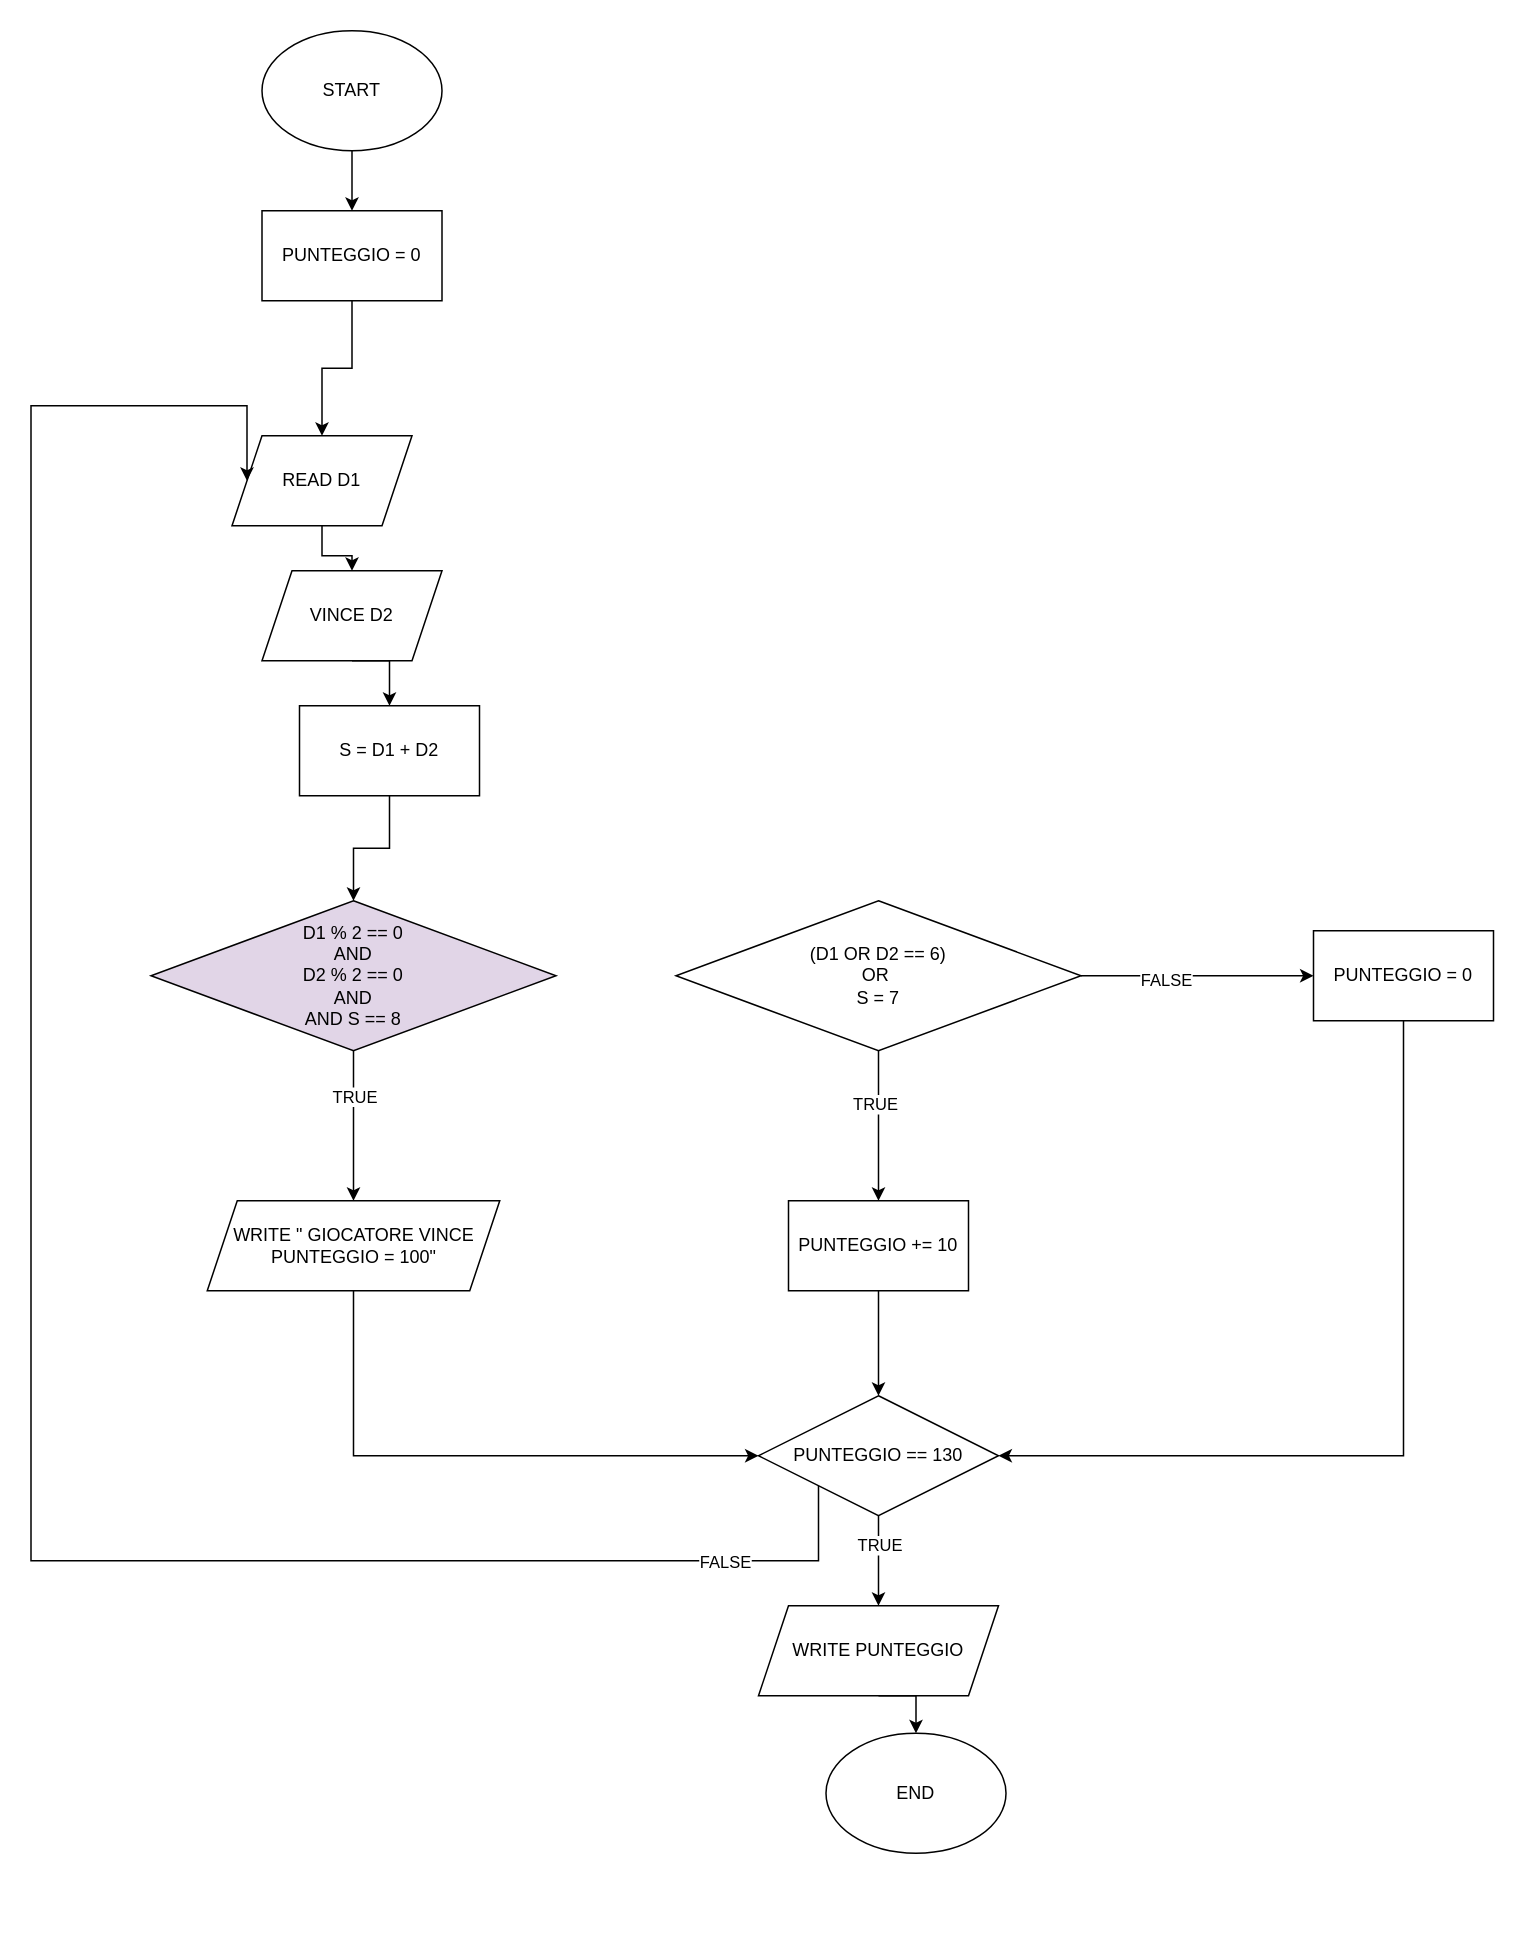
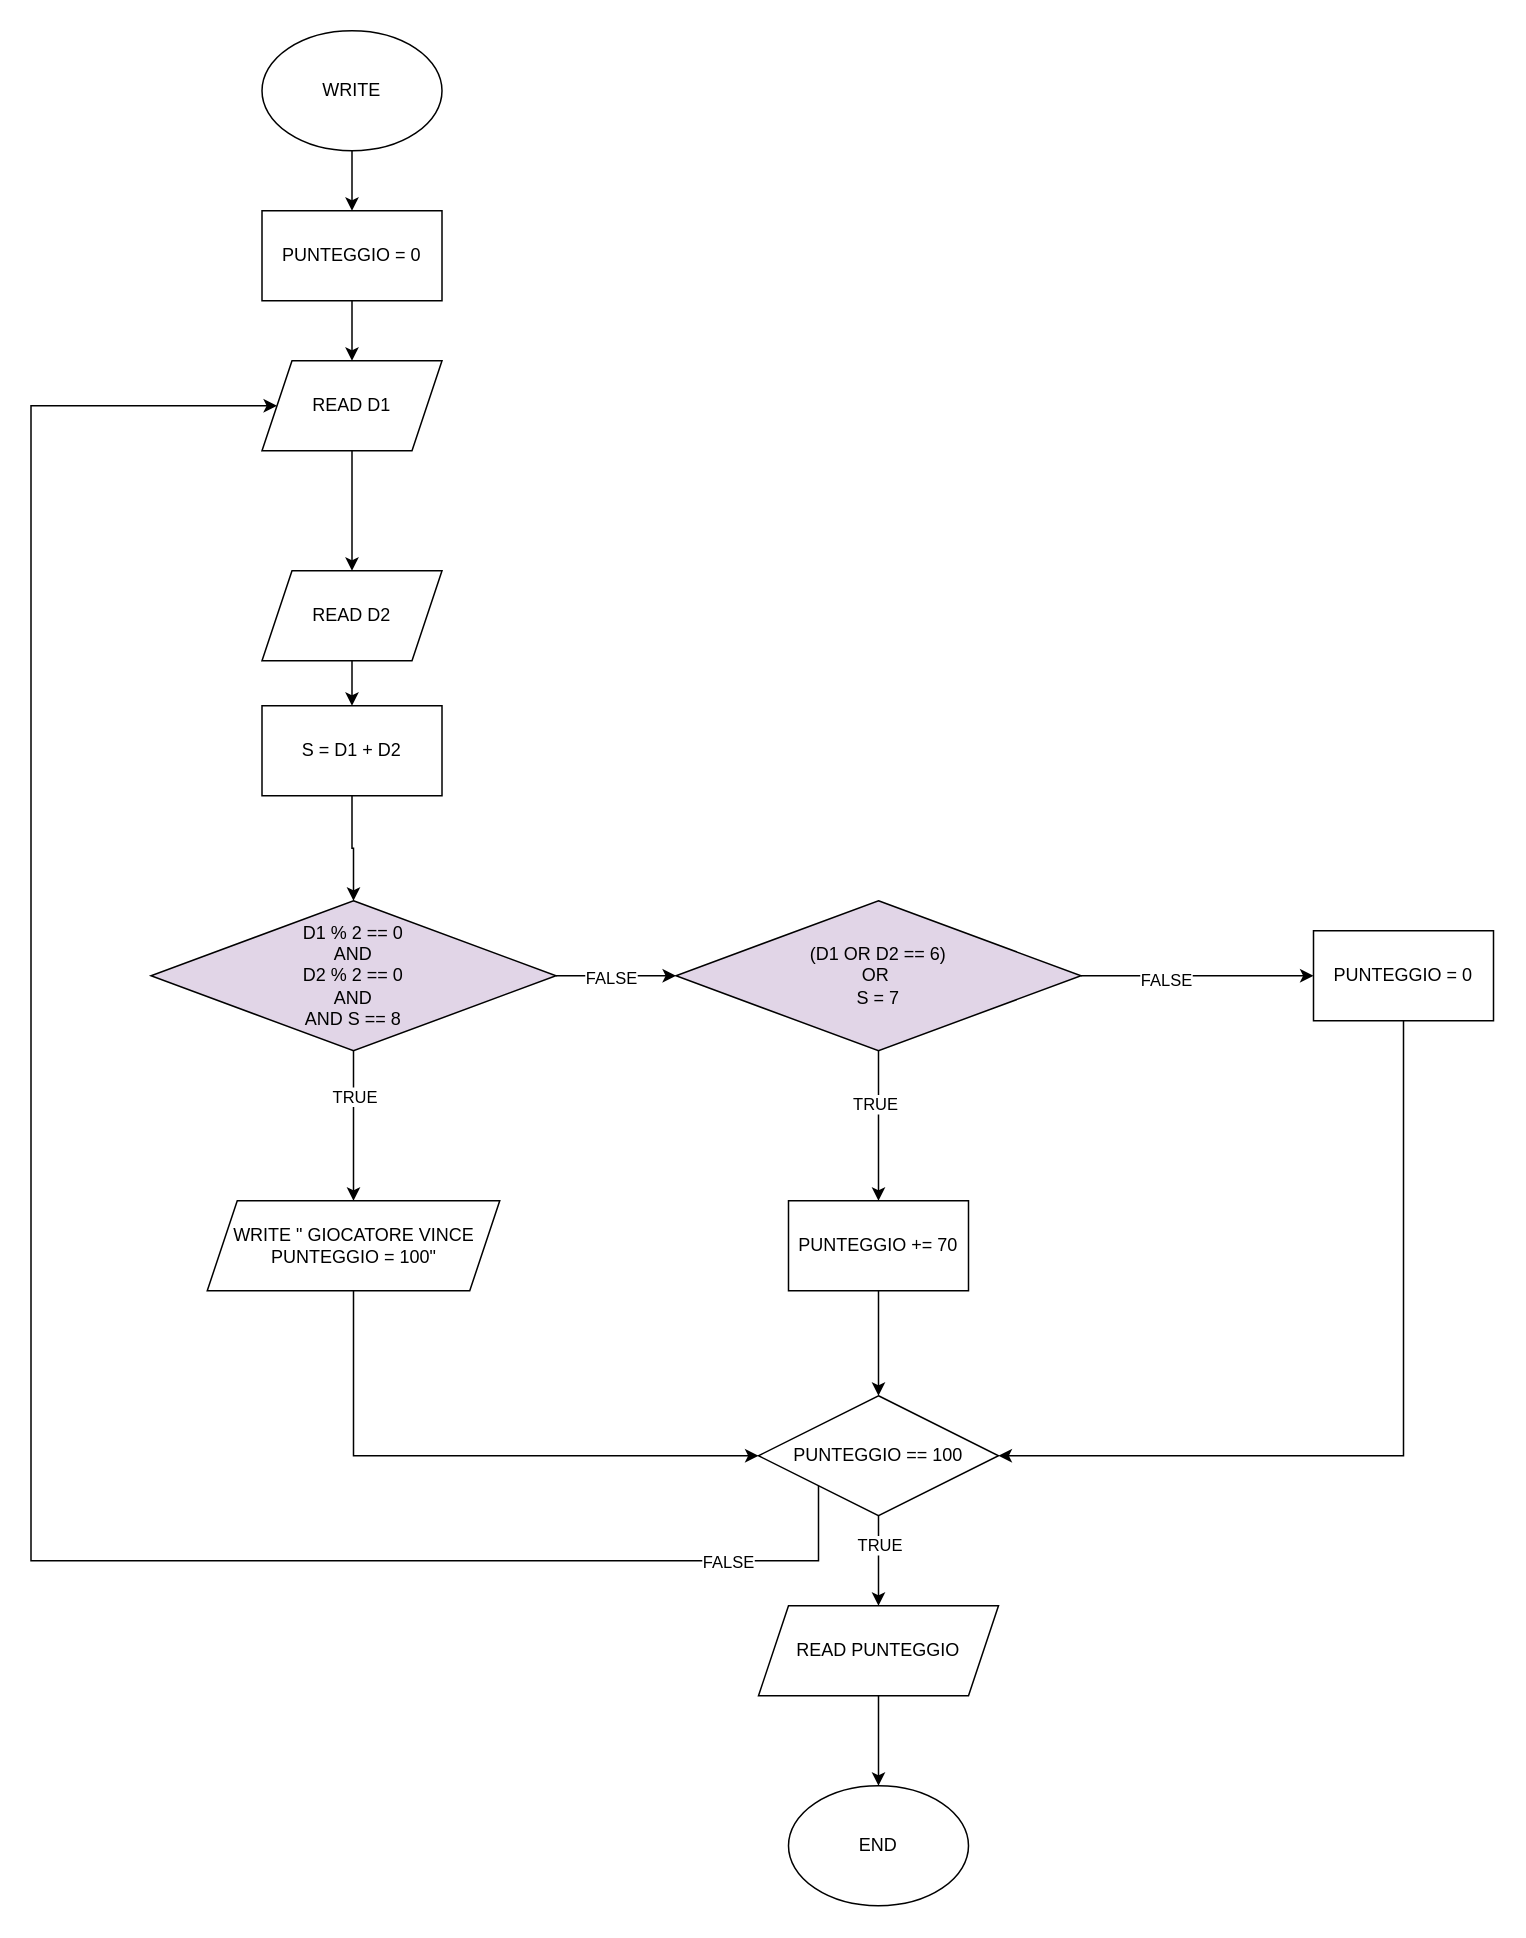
(352, 91) -> (352, 91)
(322, 481) -> (352, 406)
(352, 616) -> (352, 616)
(389, 751) -> (352, 751)
none -> (610, 976)
(878, 976) -> (878, 976)
(878, 1246) -> (878, 1246)
(878, 1456) -> (878, 1456)
(878, 1651) -> (878, 1651)
(916, 1793) -> (878, 1846)
